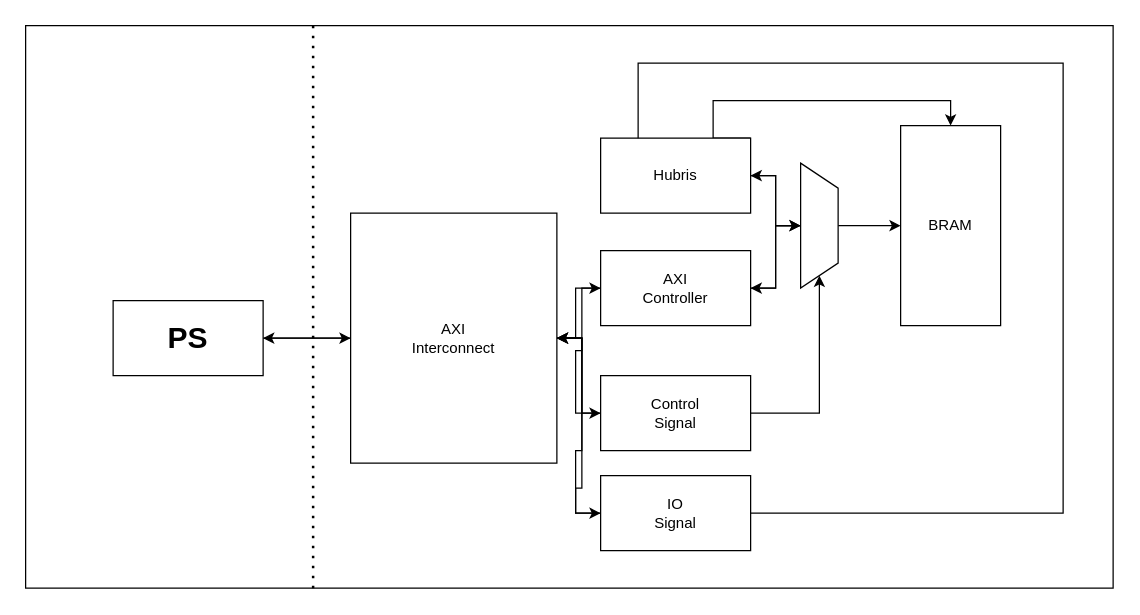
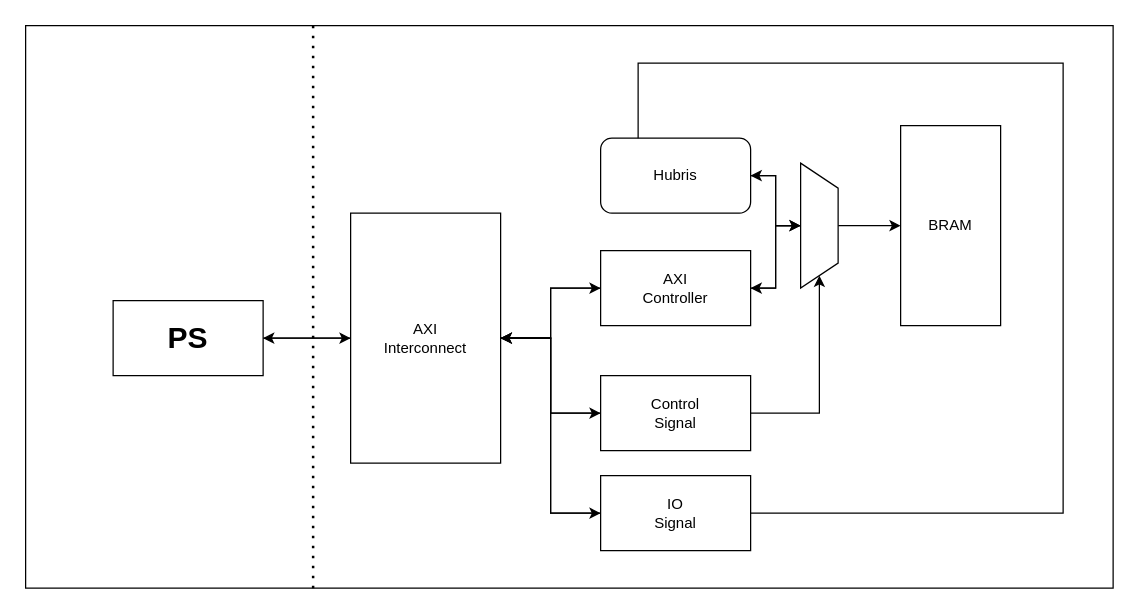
(820, 101) -> none
(676, 176) -> (676, 176)
(454, 338) -> (426, 338)
